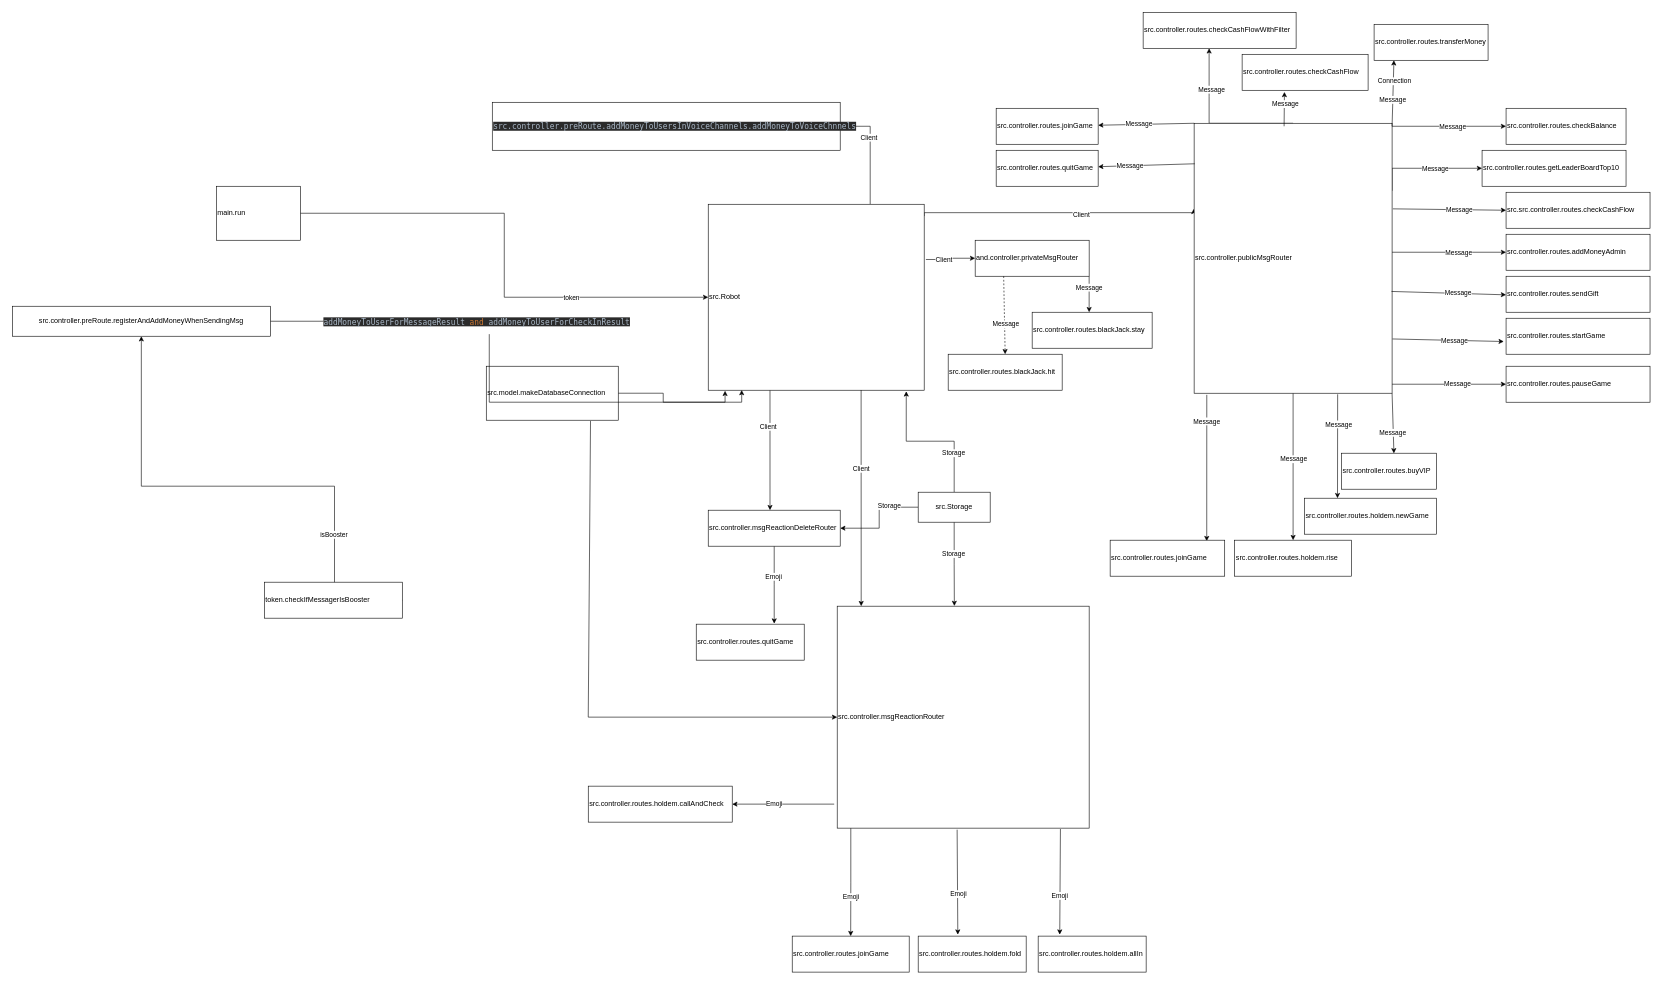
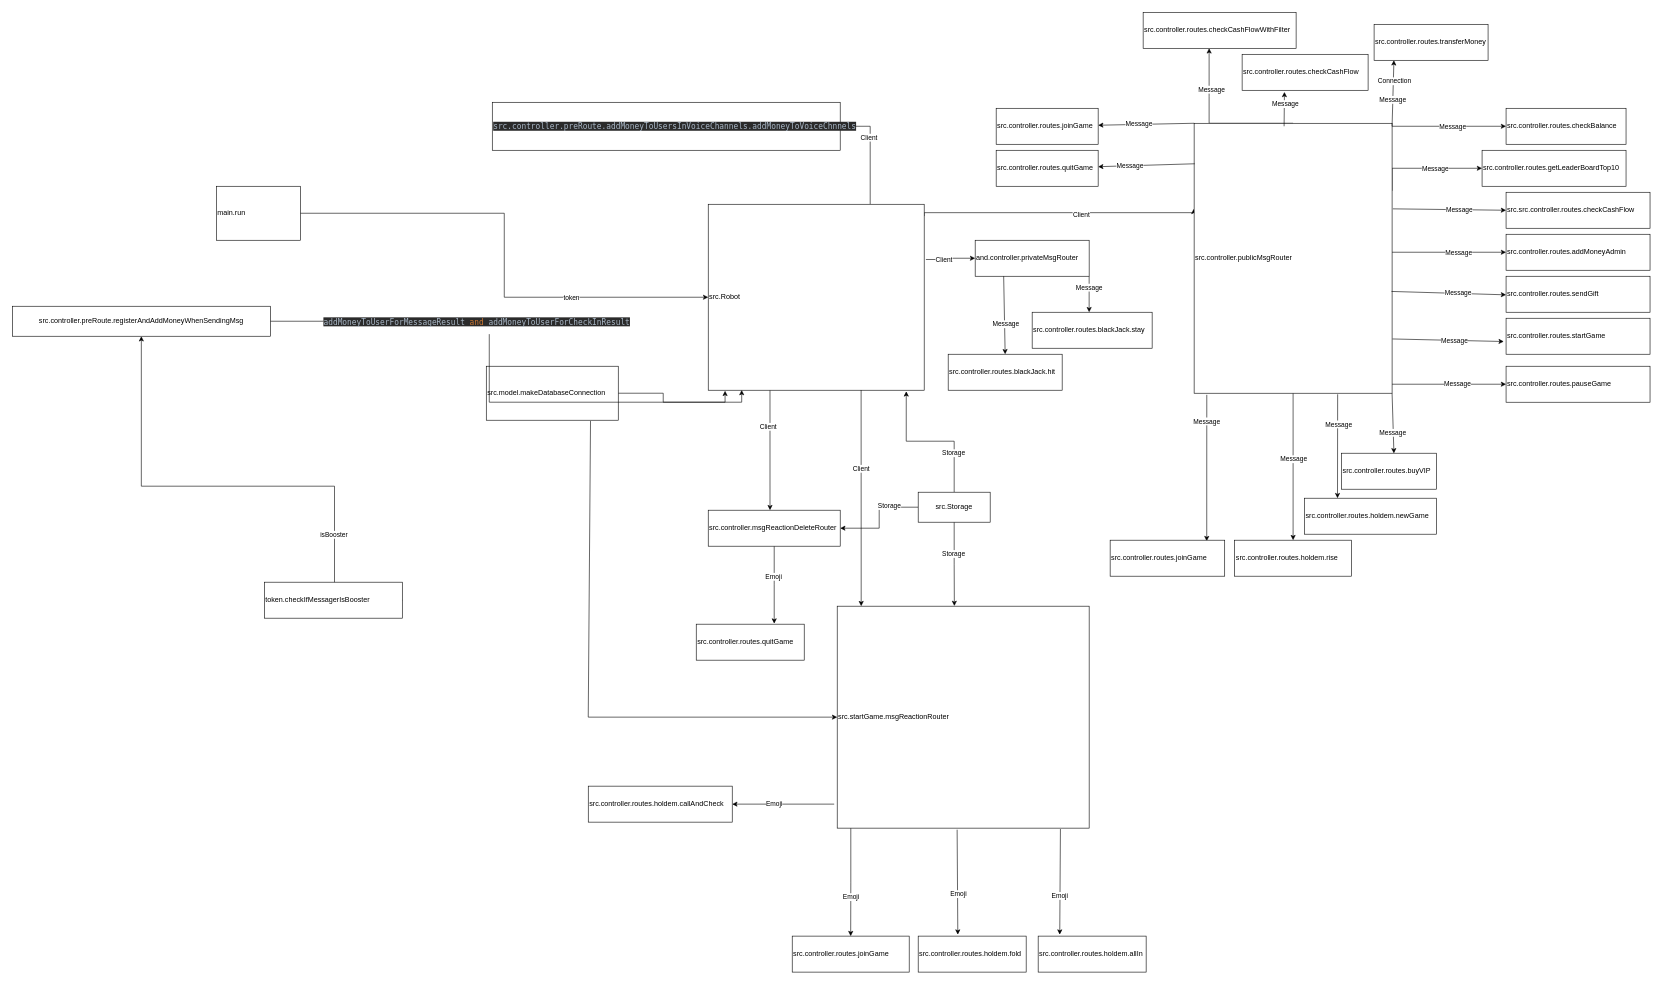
(1004, 312) -> (1004, 312)
(898, 717) -> (898, 717)
